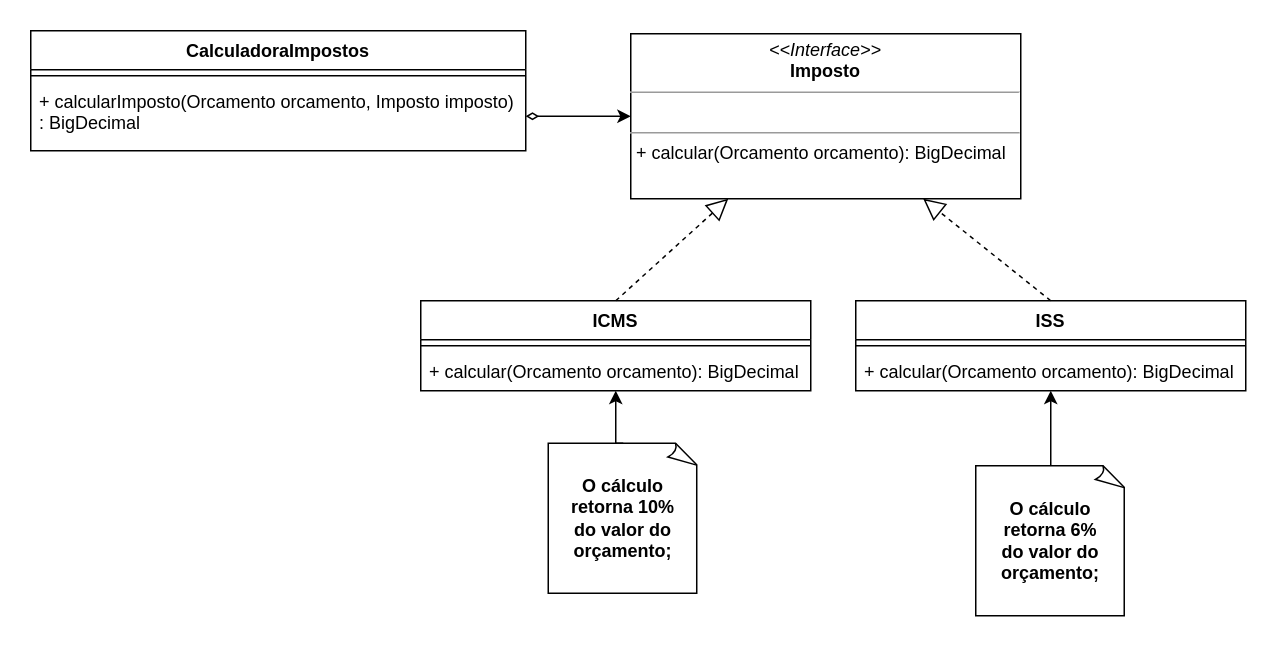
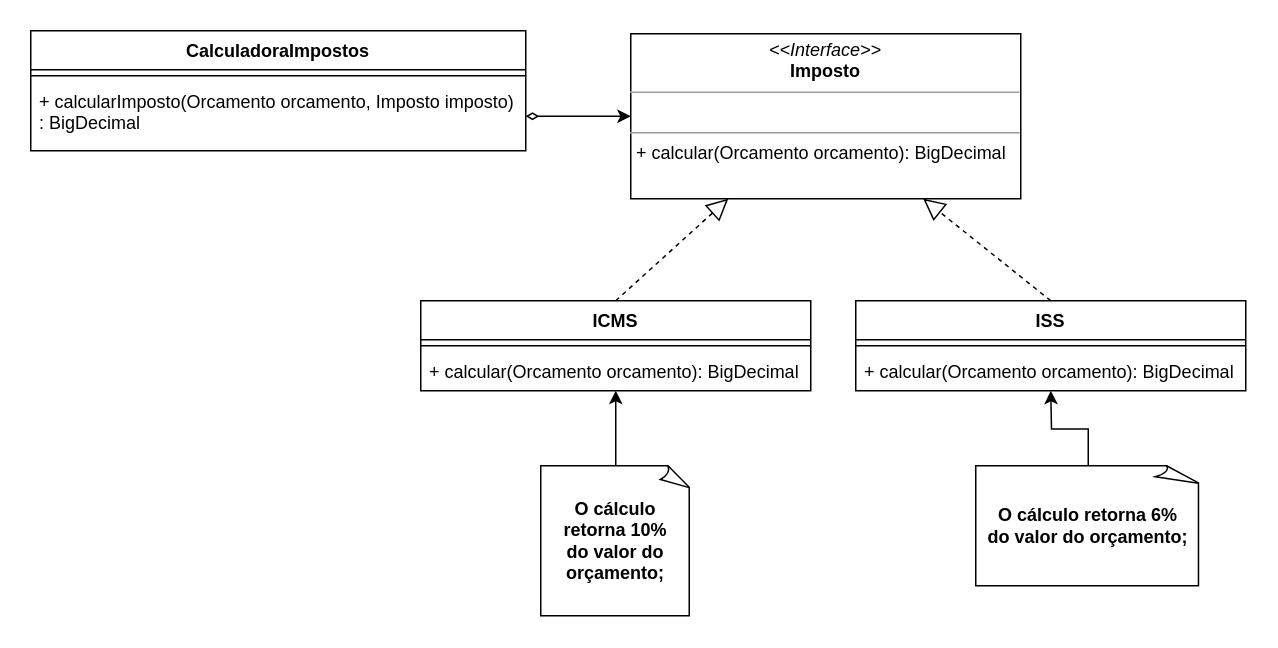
(623, 518) -> (616, 541)
(1051, 541) -> (1088, 526)
